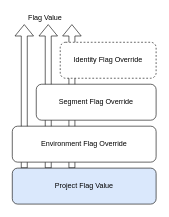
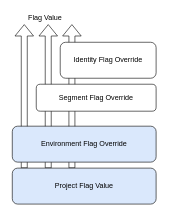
(108, 60) -> (108, 60)
(96, 102) -> (96, 98)
(84, 144) -> (84, 144)
